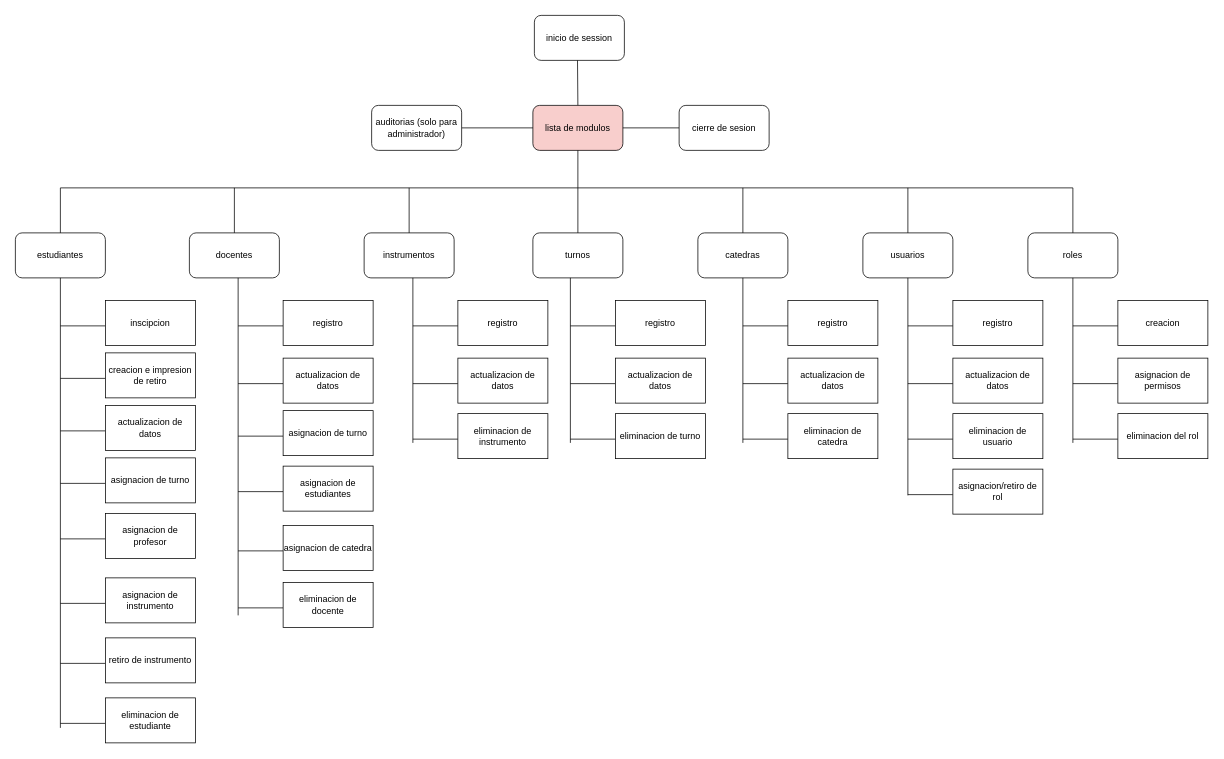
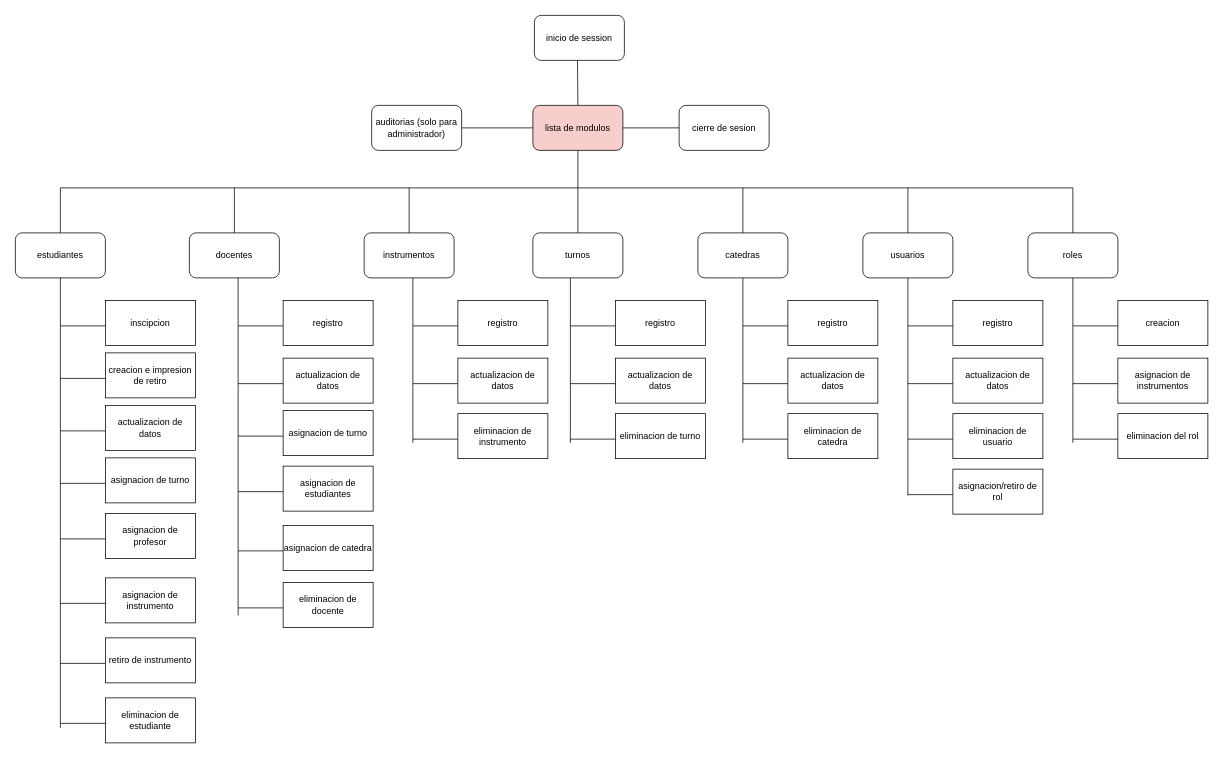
(1163, 381) -> (1163, 381)
